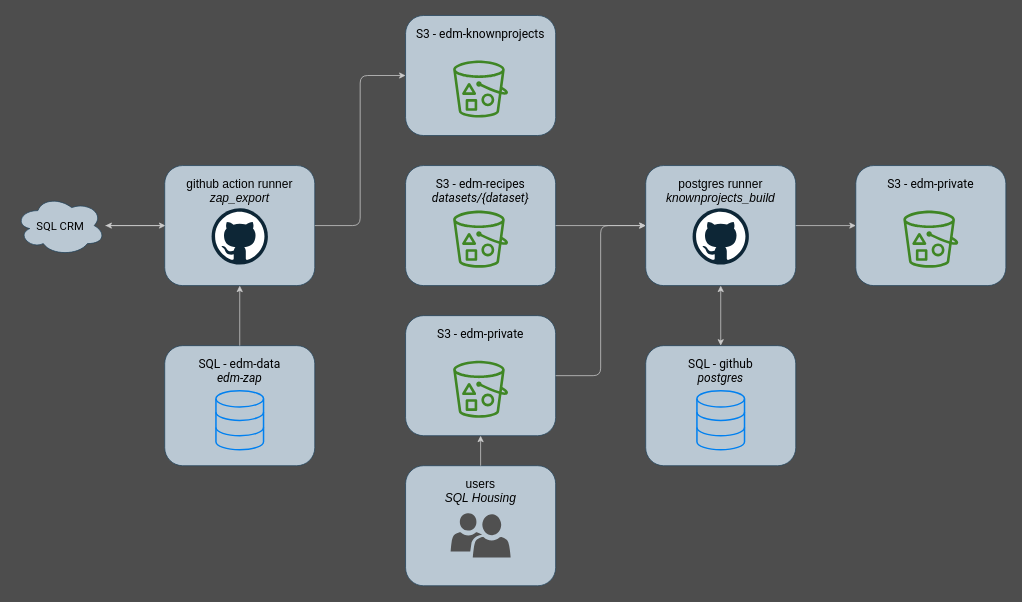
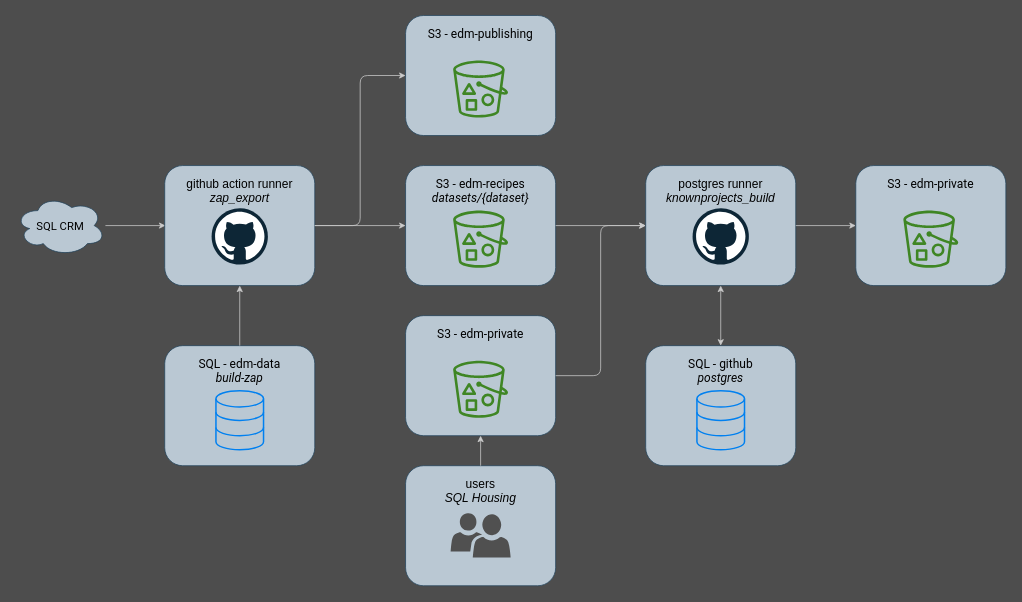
(480, 41) -> (480, 34)
(164, 225) -> (379, 225)
(240, 371) -> (240, 371)
